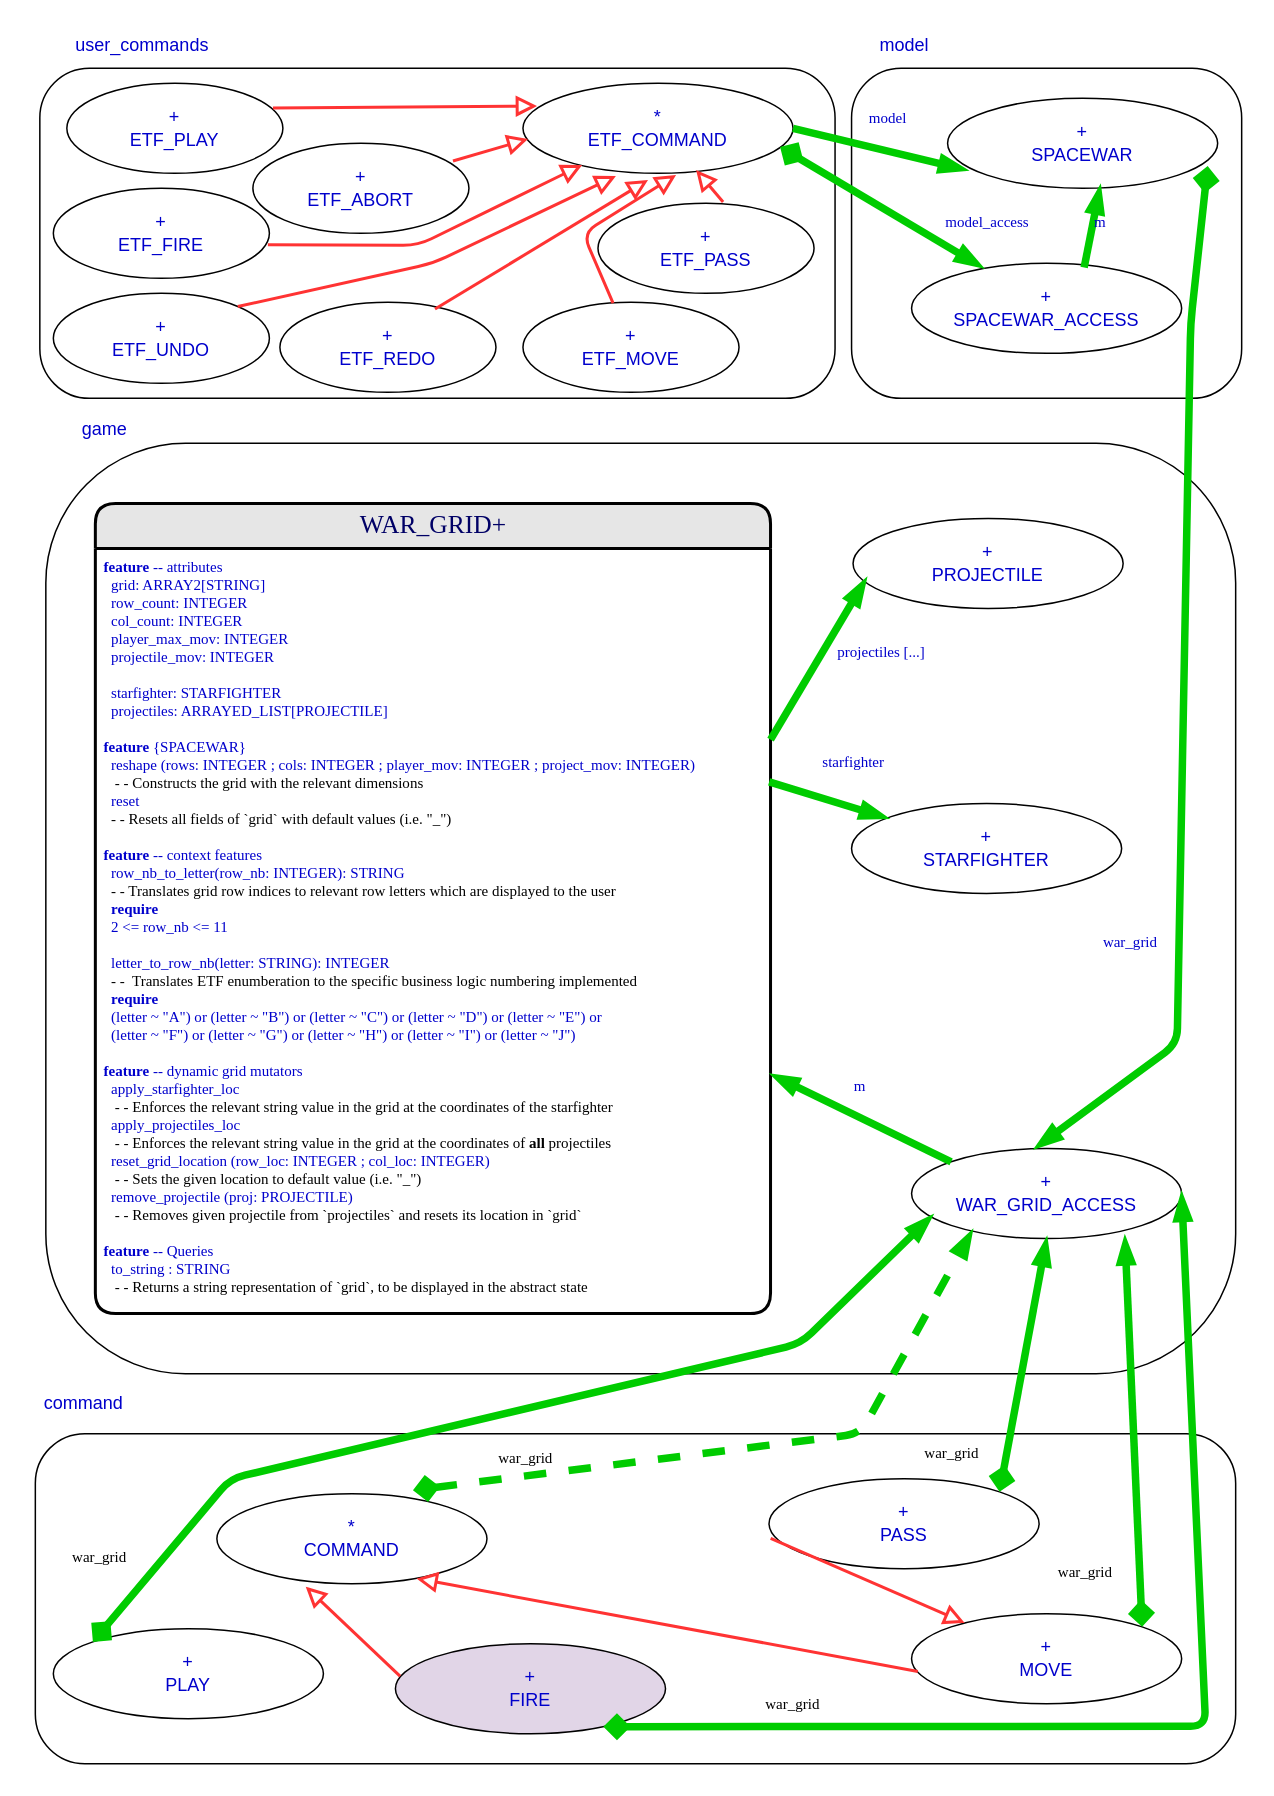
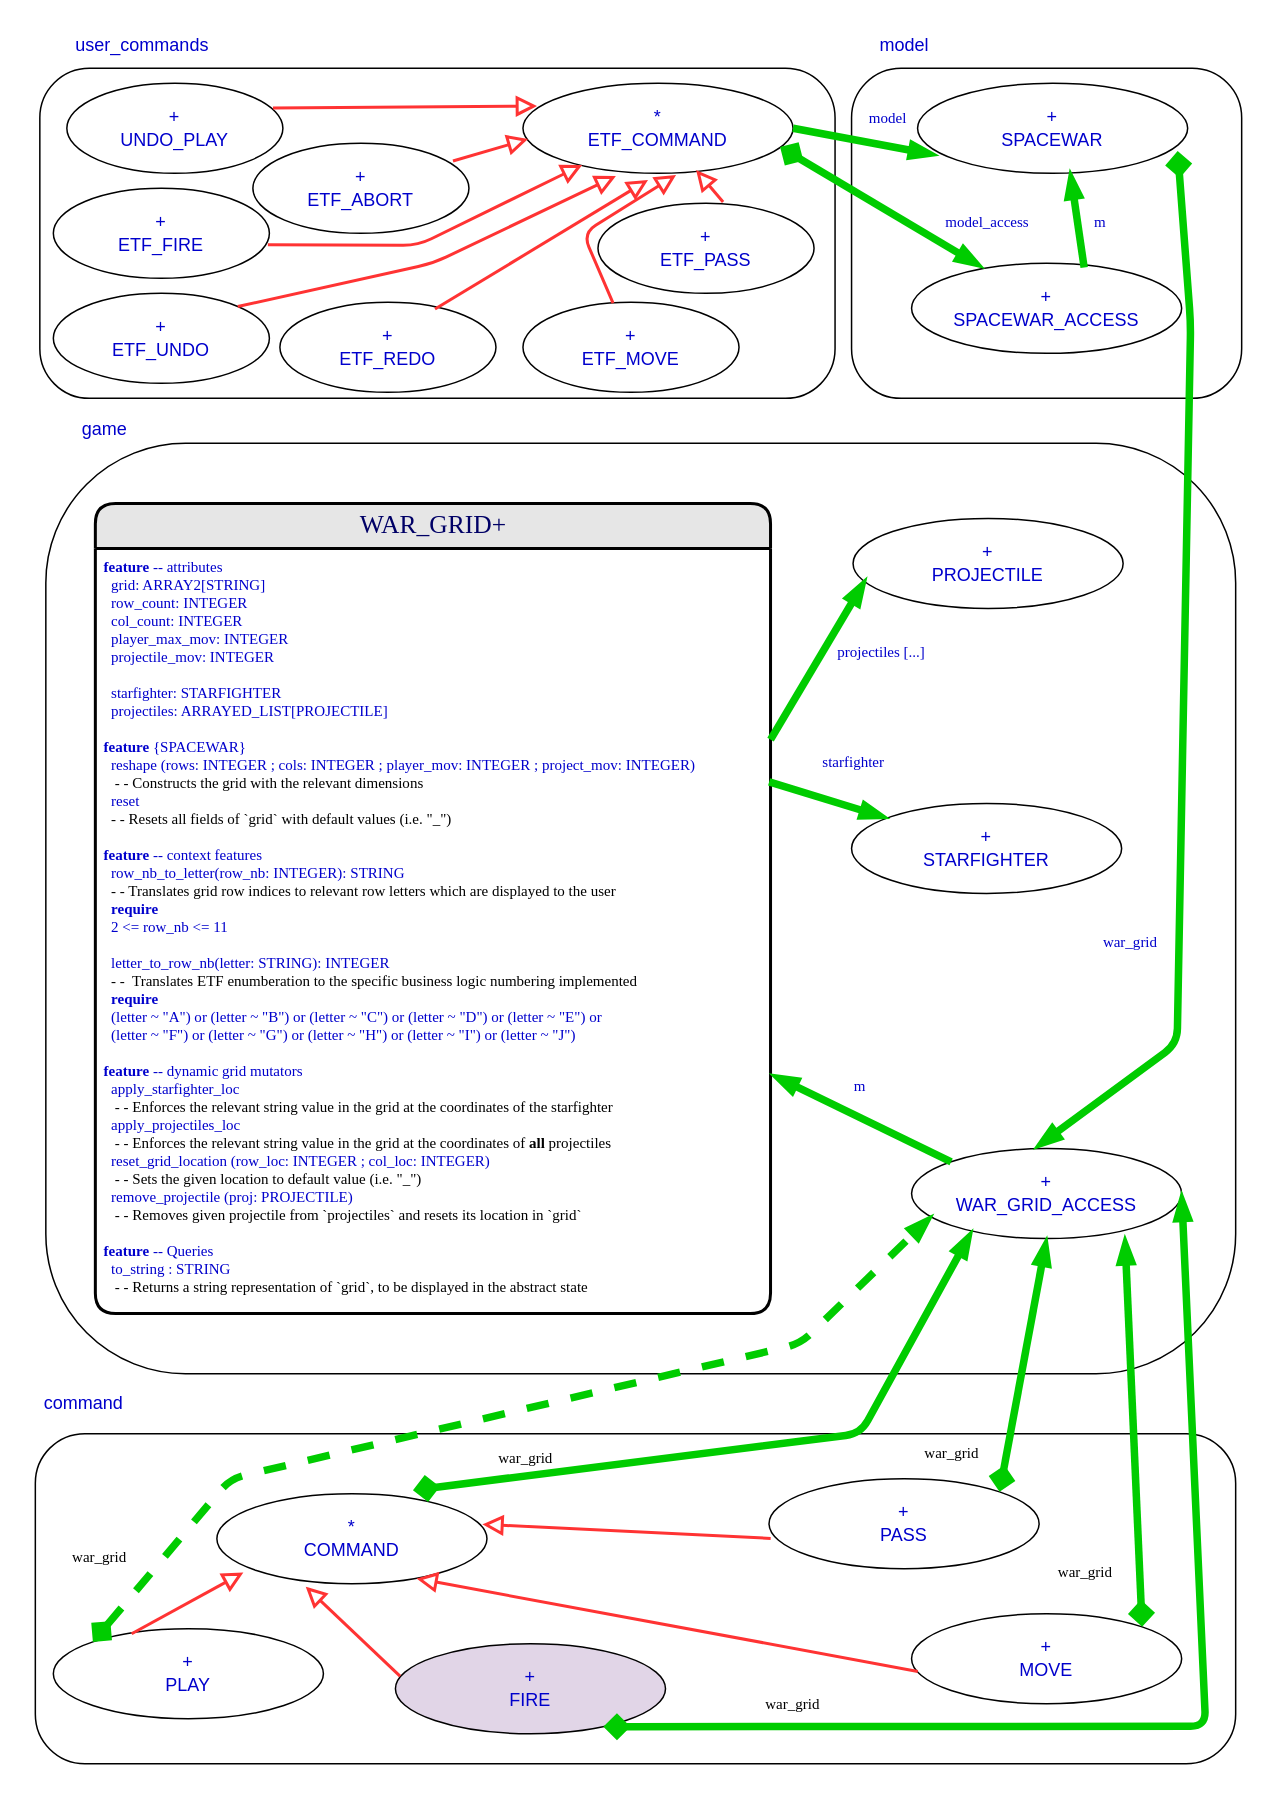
(175, 128) -> (175, 128)
(1082, 143) -> (1052, 128)
(556, 1472) -> (556, 1472)
(858, 1576) -> (636, 1531)
(128, 1599) -> (128, 1599)
none -> (178, 1608)
